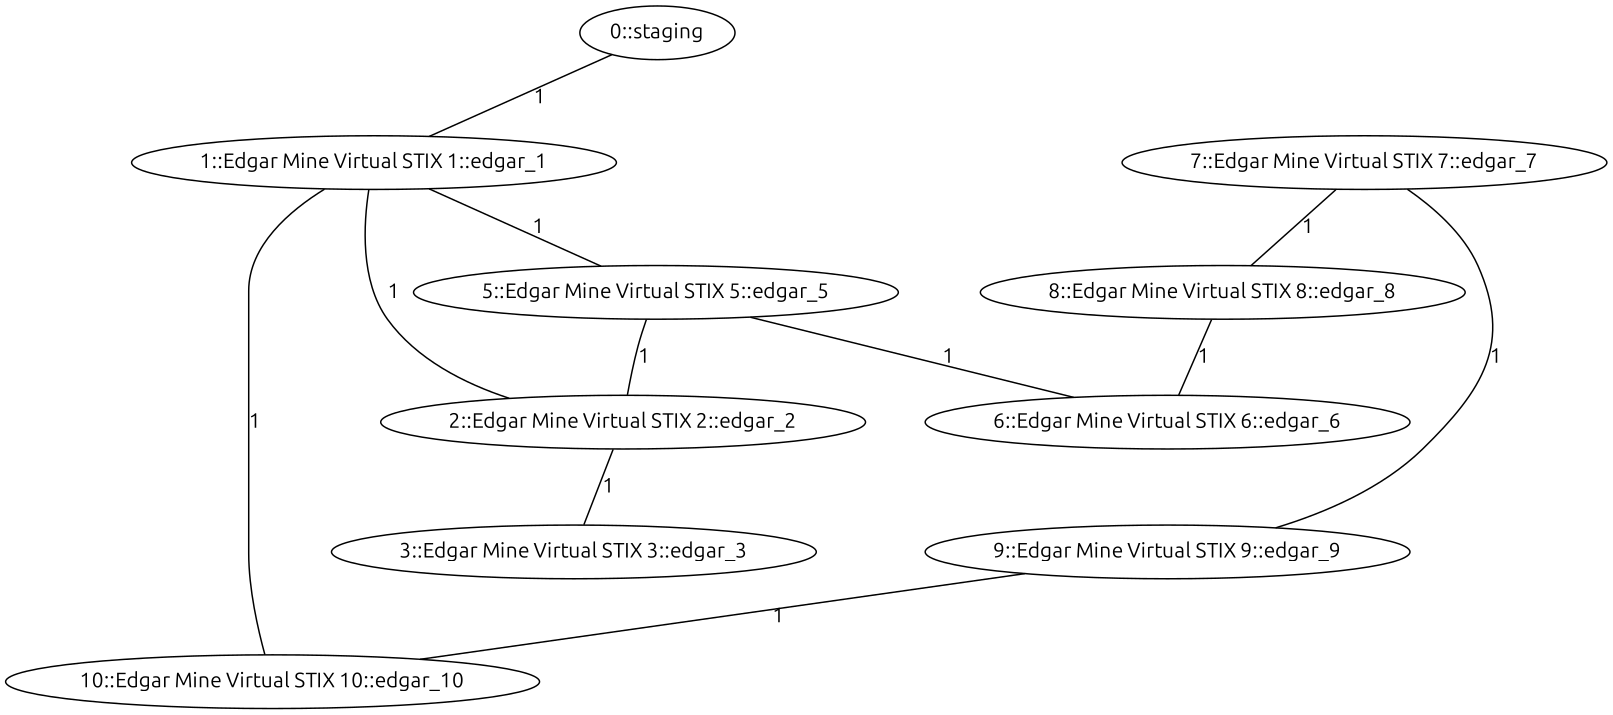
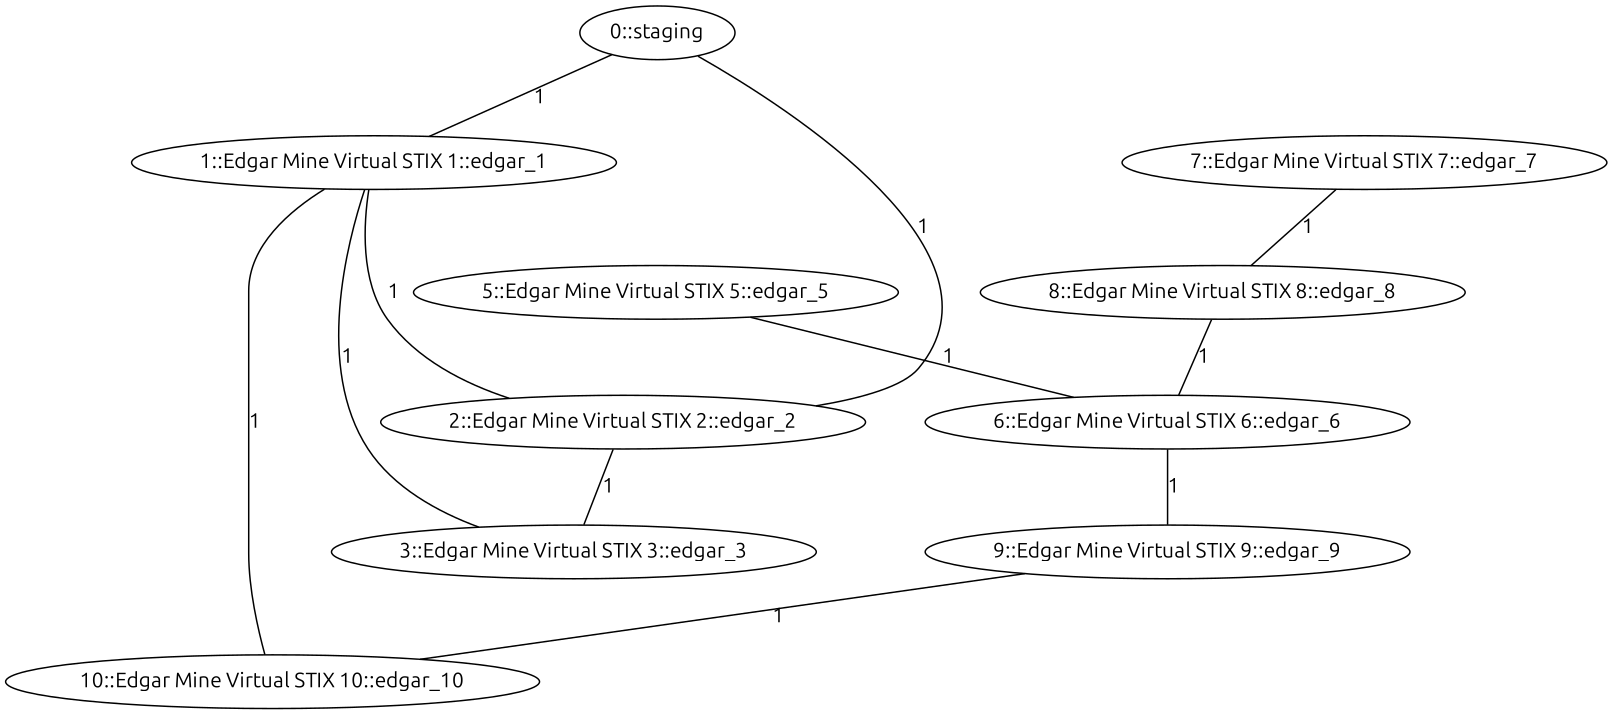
(515, 228) -> (344, 389)
(635, 357) -> (907, 223)
(1470, 394) -> (1168, 487)
